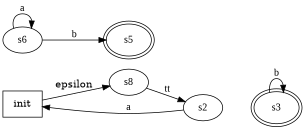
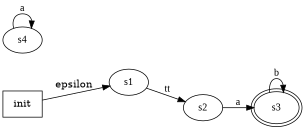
(23, 40) -> (23, 40)
(129, 40) -> none
(129, 82) -> (129, 82)
(117, 113) -> (235, 108)
